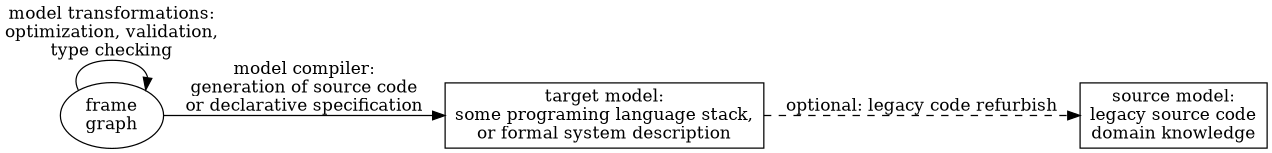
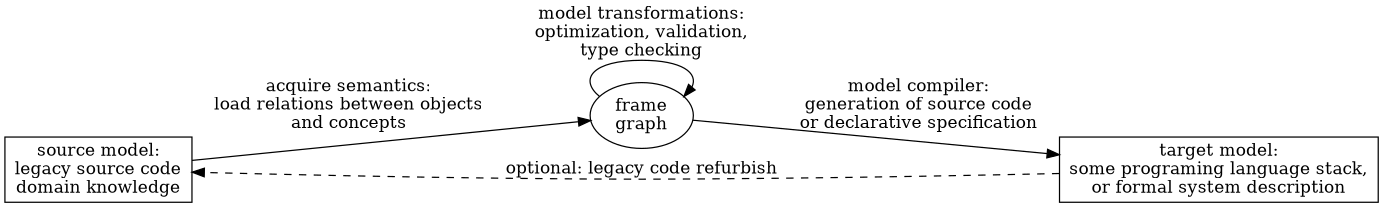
none -> (385, 141)
